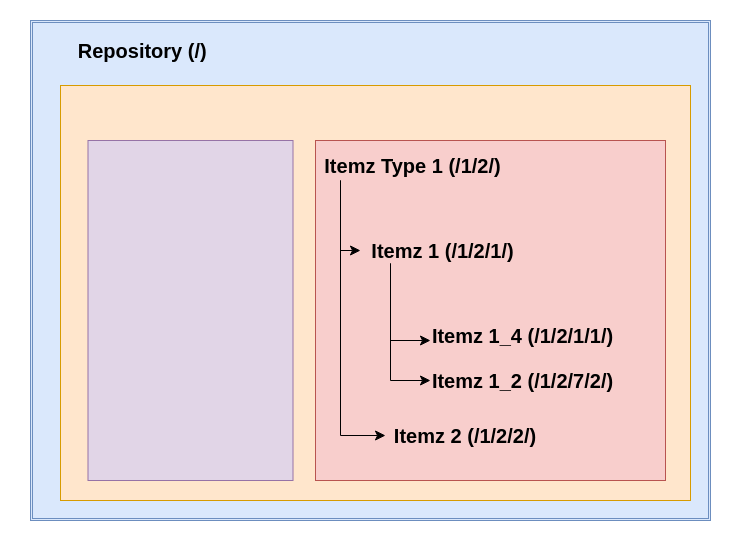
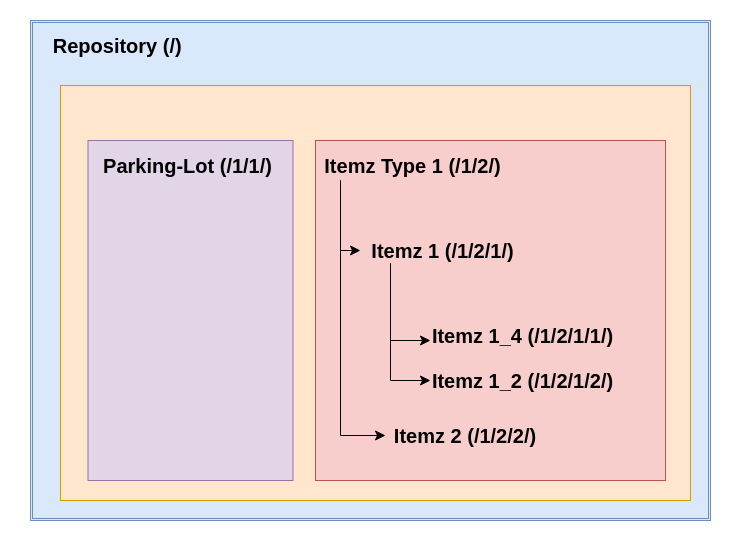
(146, 51) -> (121, 46)
none -> (188, 166)
(523, 381) -> (523, 381)
